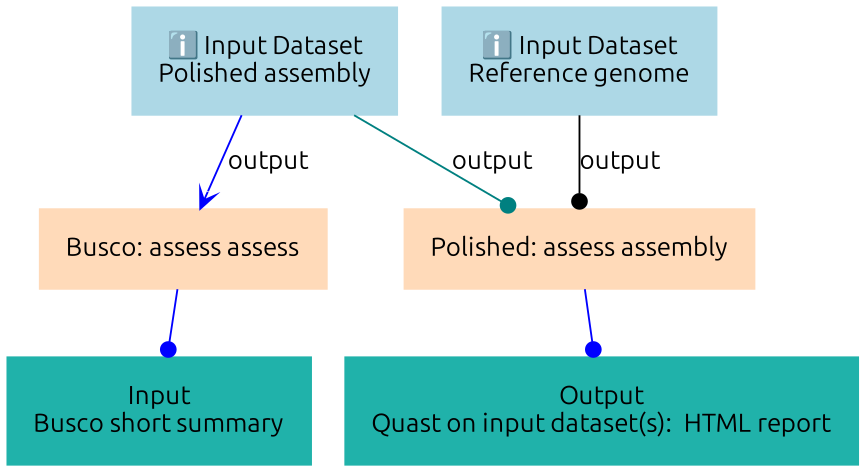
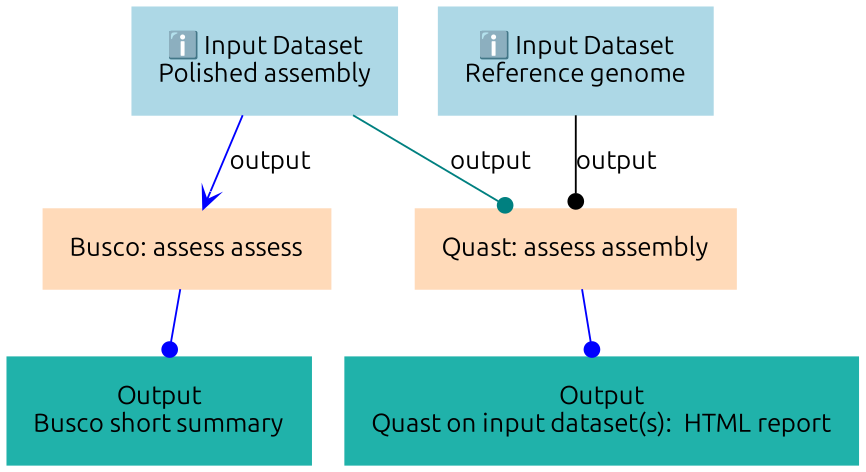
(579, 249) -> (576, 249)
(159, 411) -> (159, 411)
